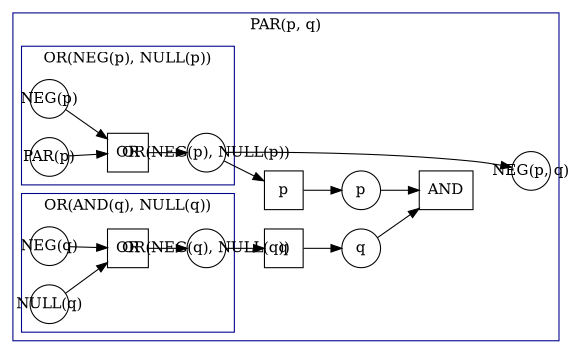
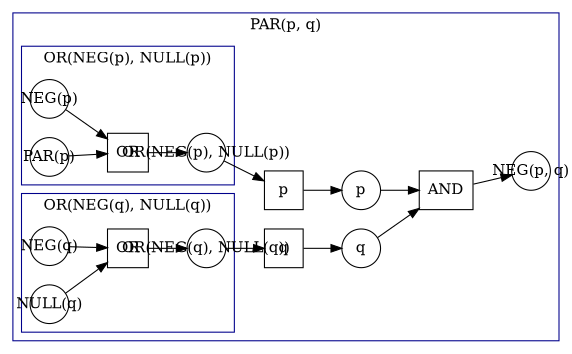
(364, 154) -> (487, 181)
(128, 206) -> (128, 206)
